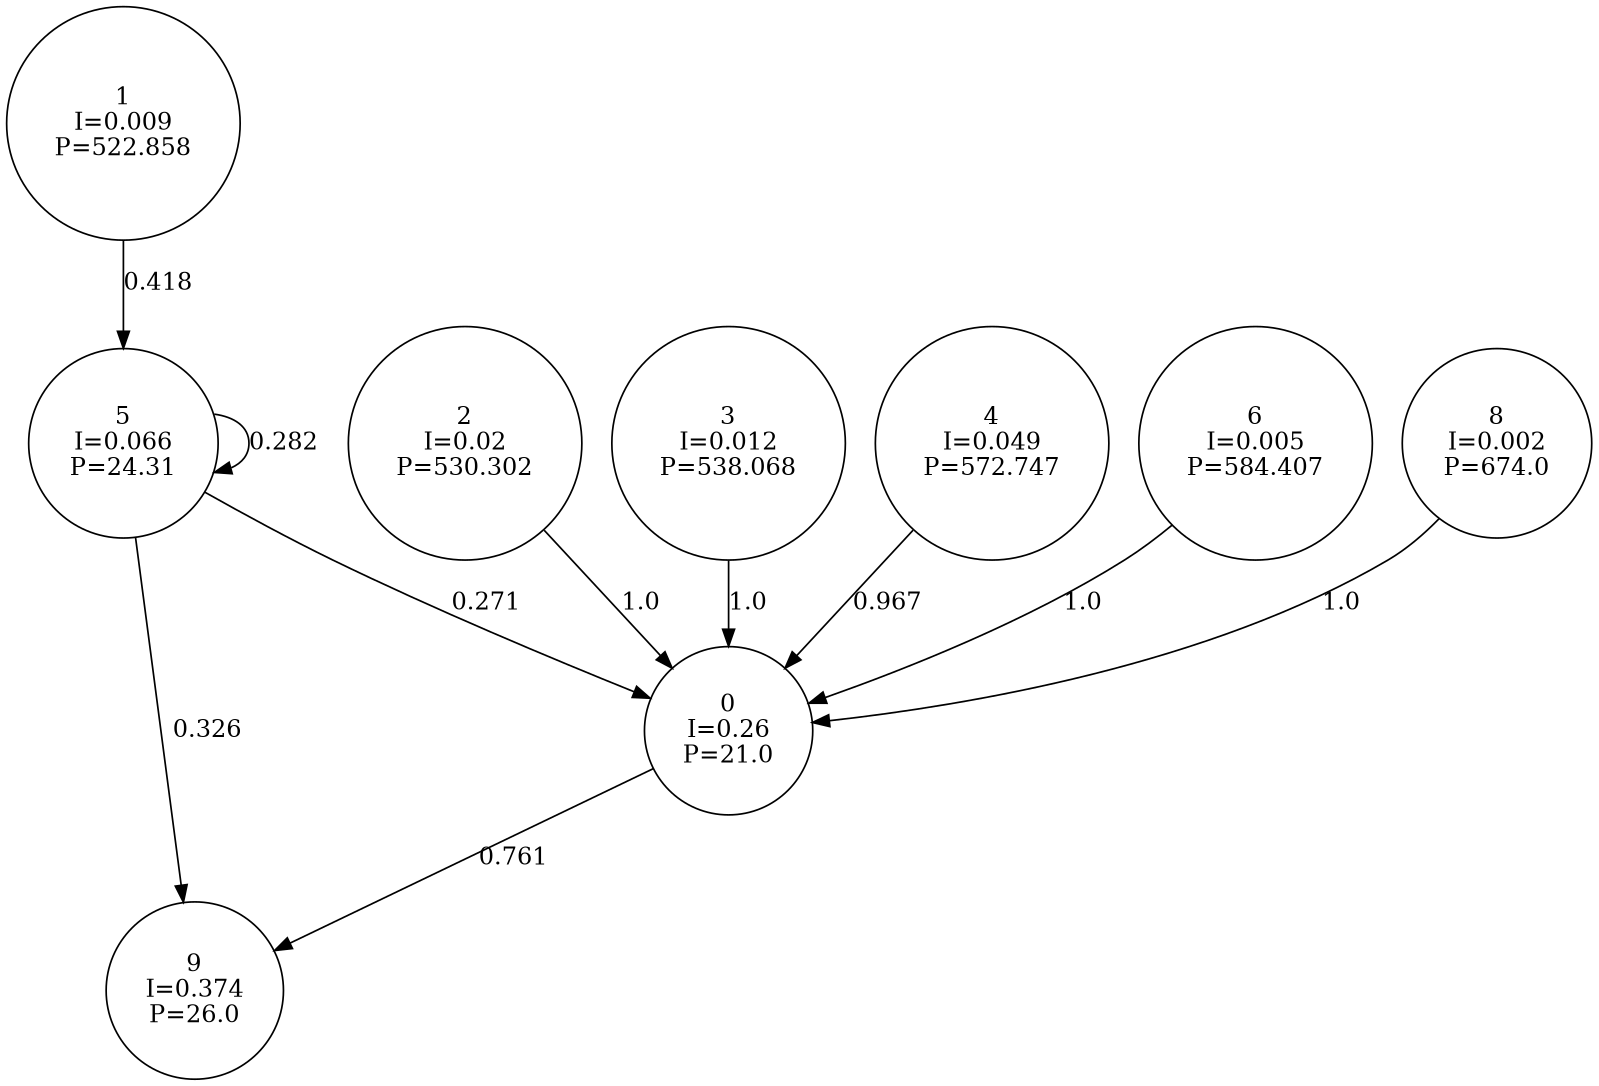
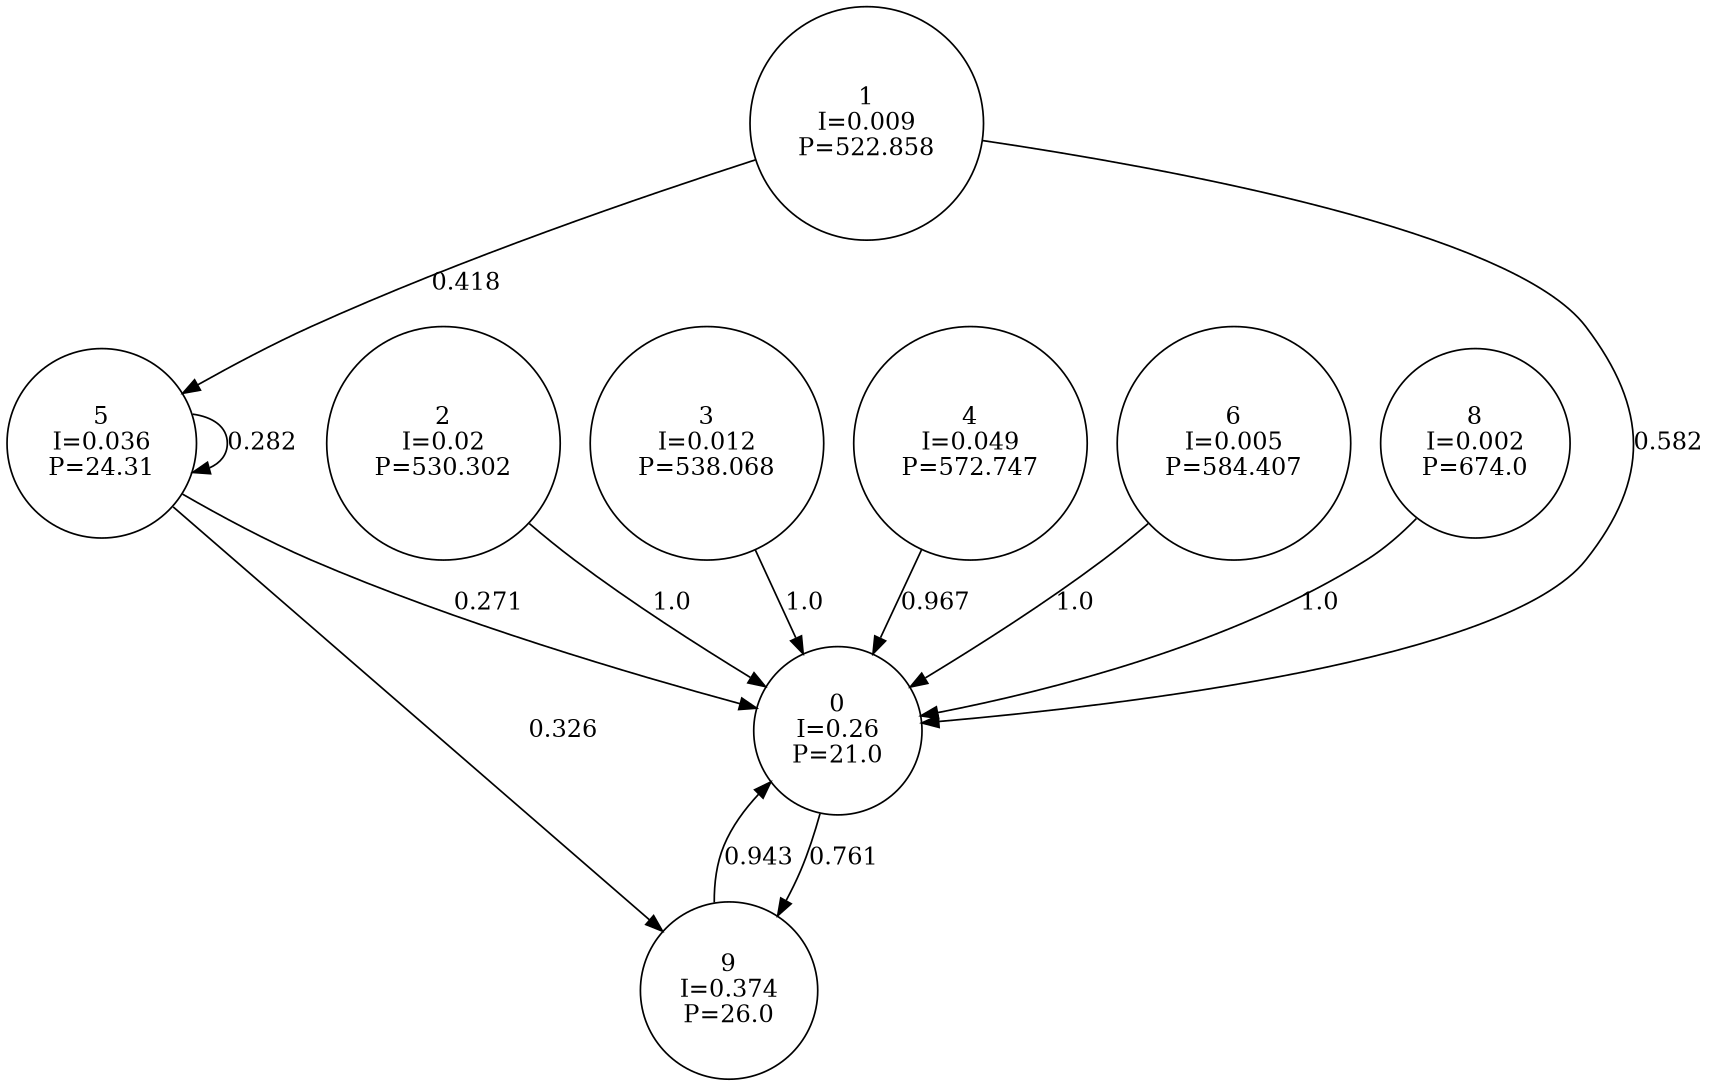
(123, 443) -> (102, 443)
none -> (1632, 461)
none -> (725, 844)
